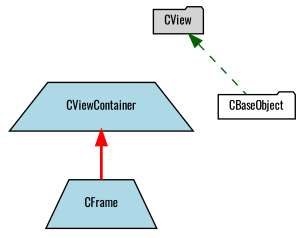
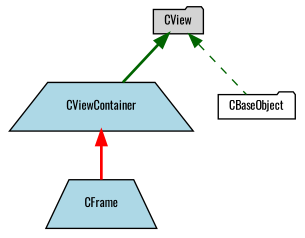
none -> (141, 63)
